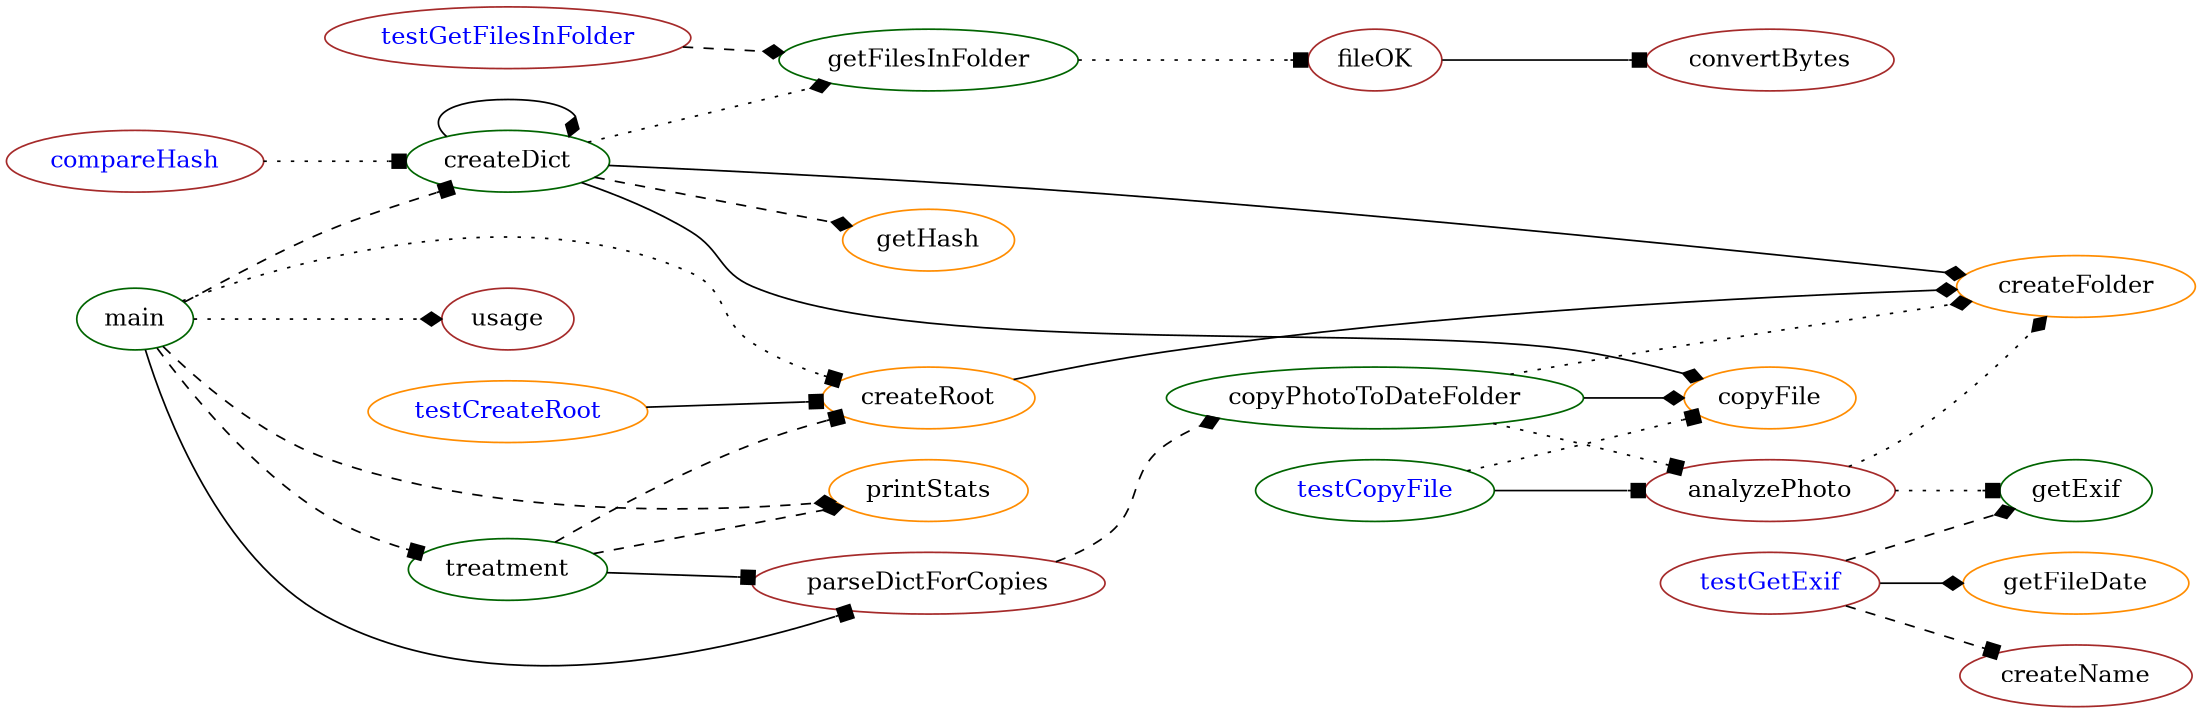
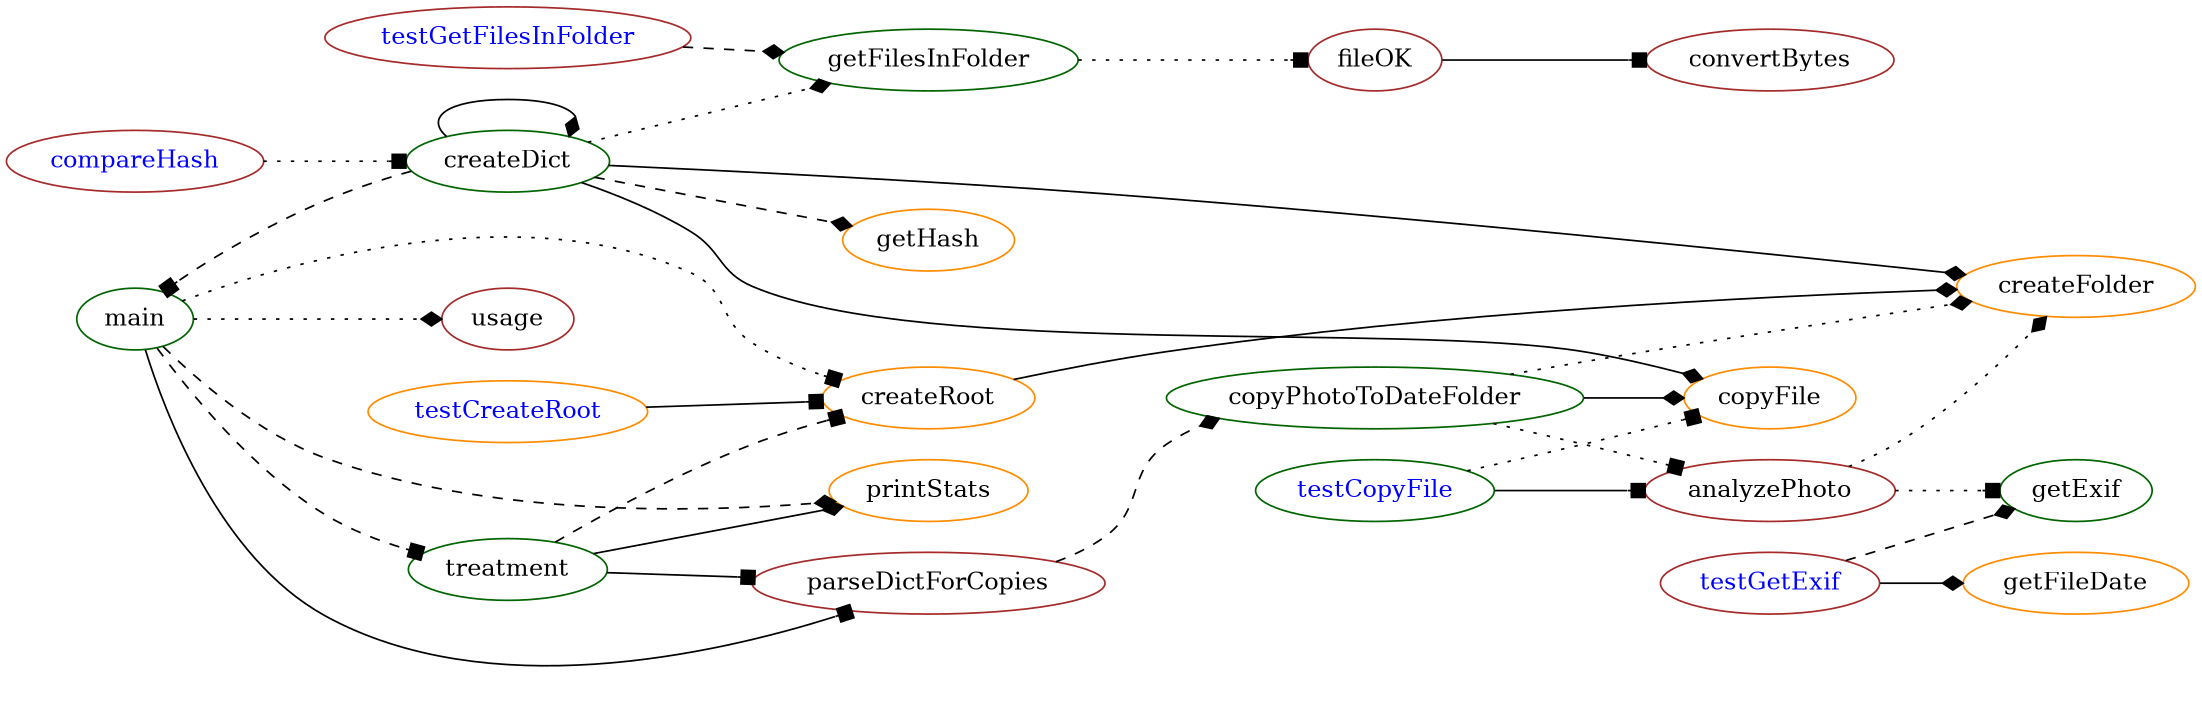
(307, 240) -> (290, 217)
(708, 532) -> (708, 532)
(2076, 676) -> none
